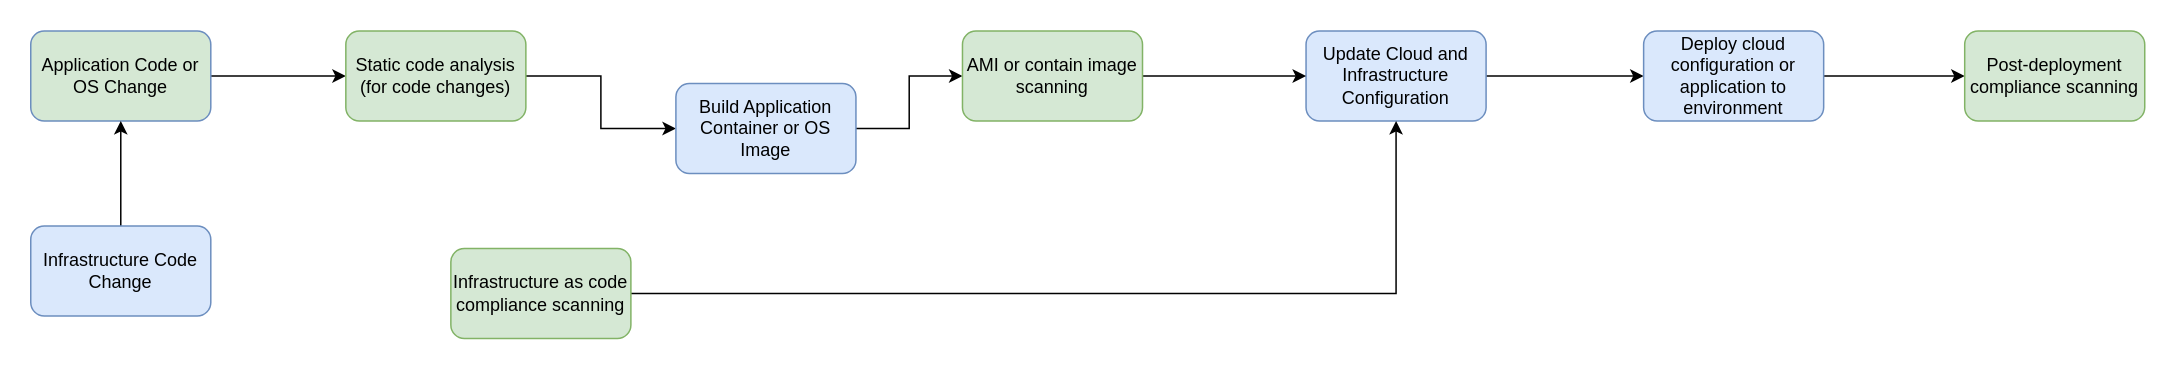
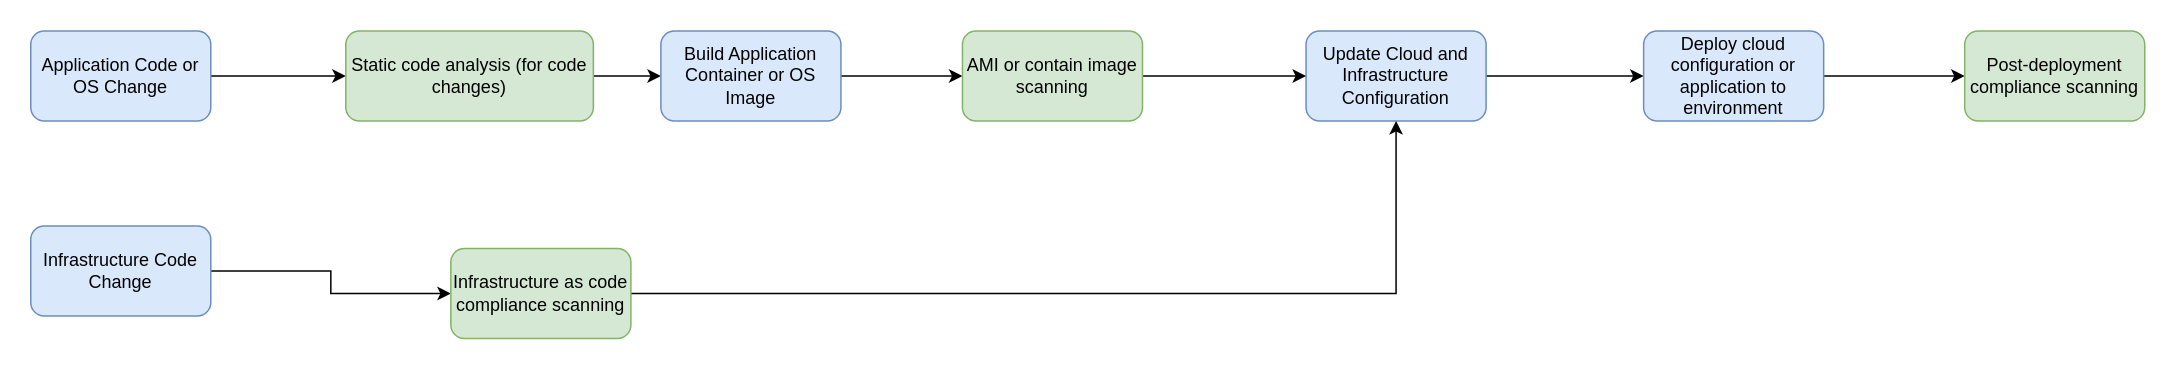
(121, 76) -> (121, 76)
(436, 76) -> (470, 76)
(766, 128) -> (751, 76)
(121, 179) -> (331, 277)
